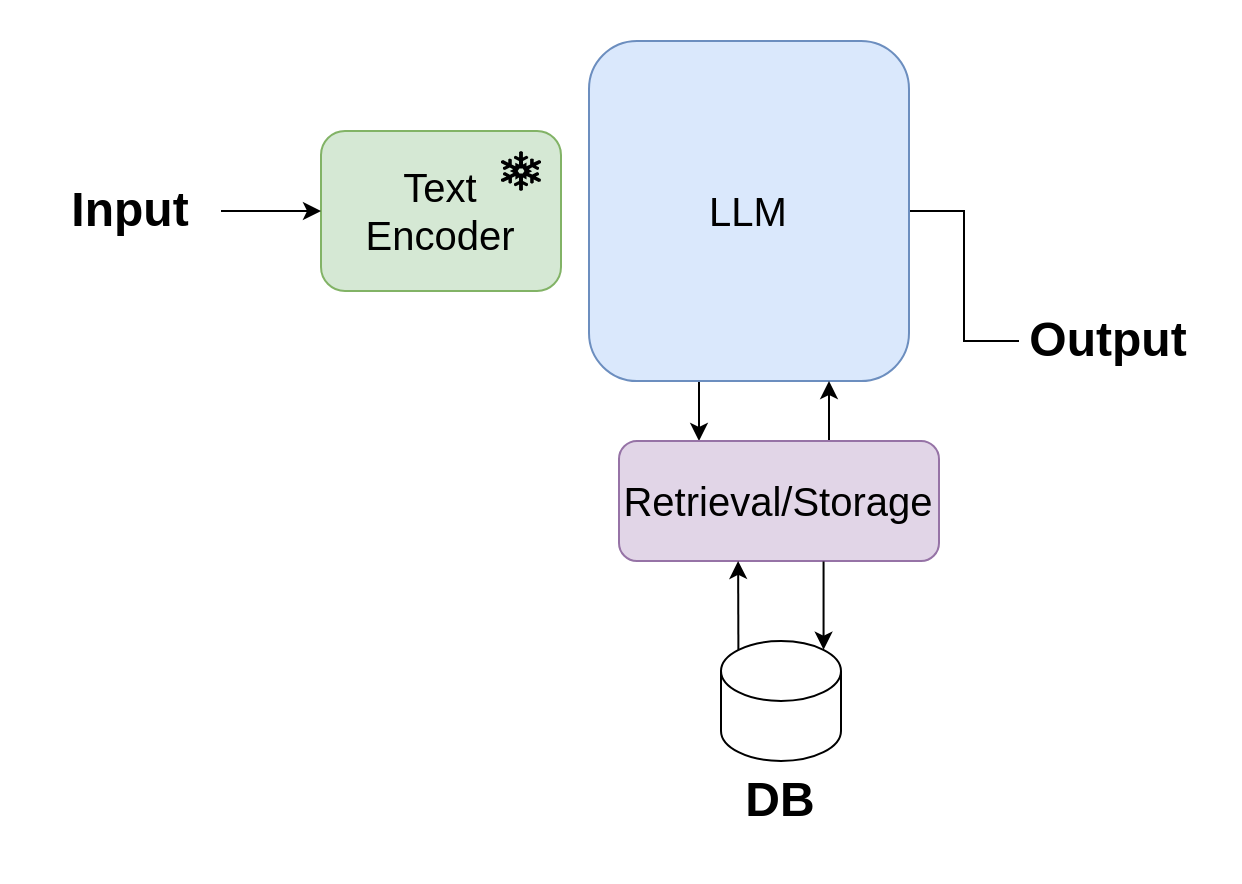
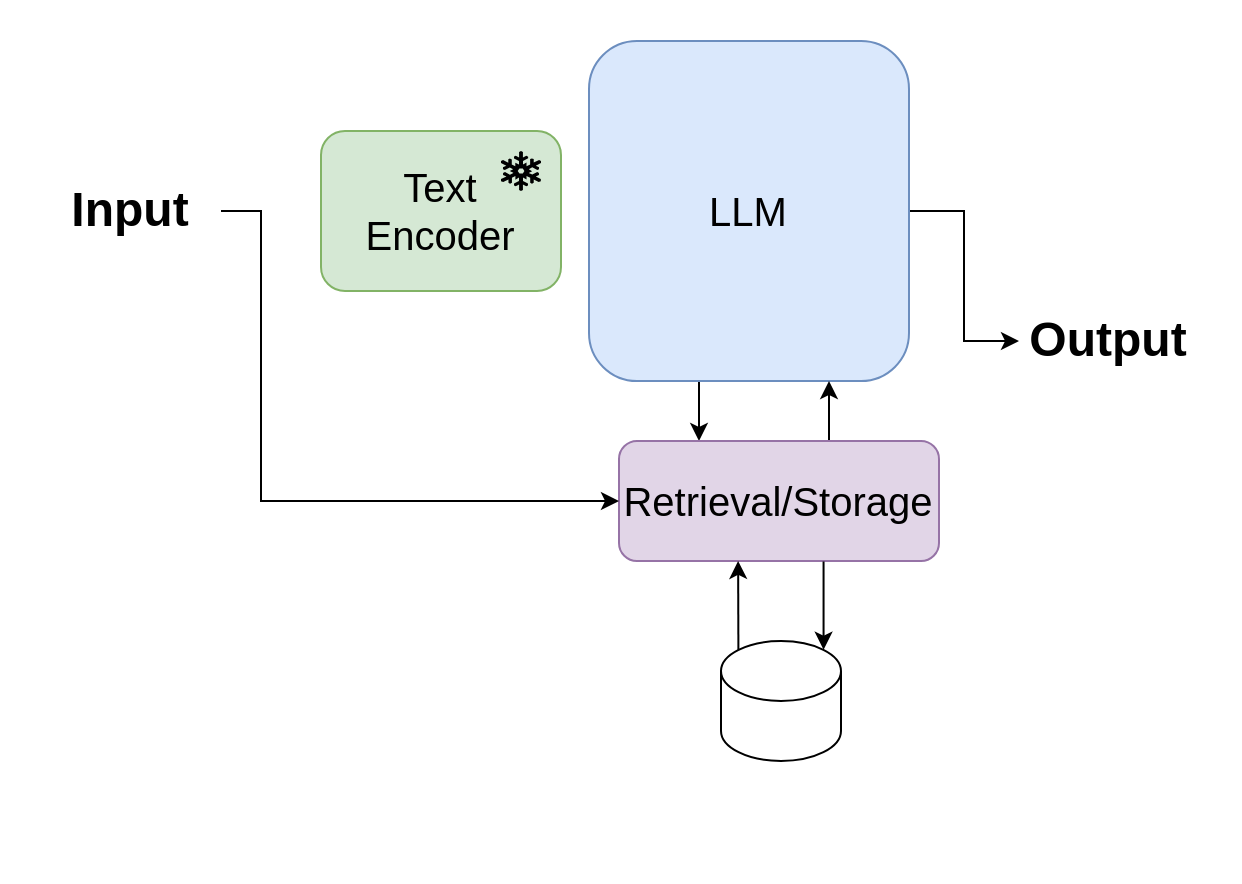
(286, 211) -> none
(1010, 341) -> (1004, 341)
none -> (290, 501)
(781, 801) -> none
